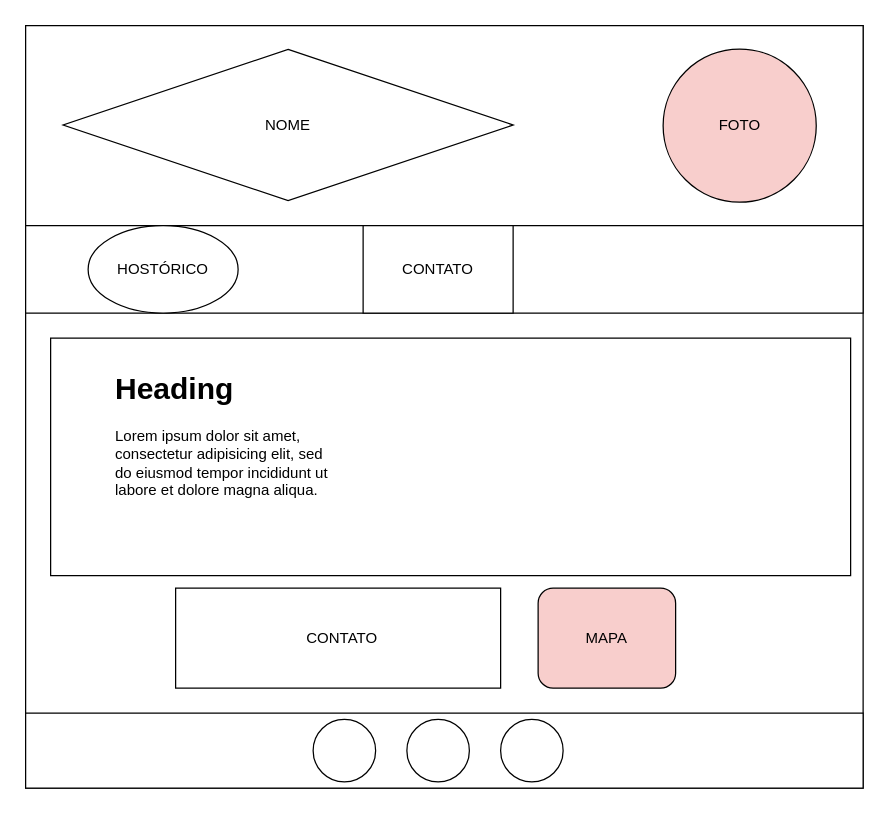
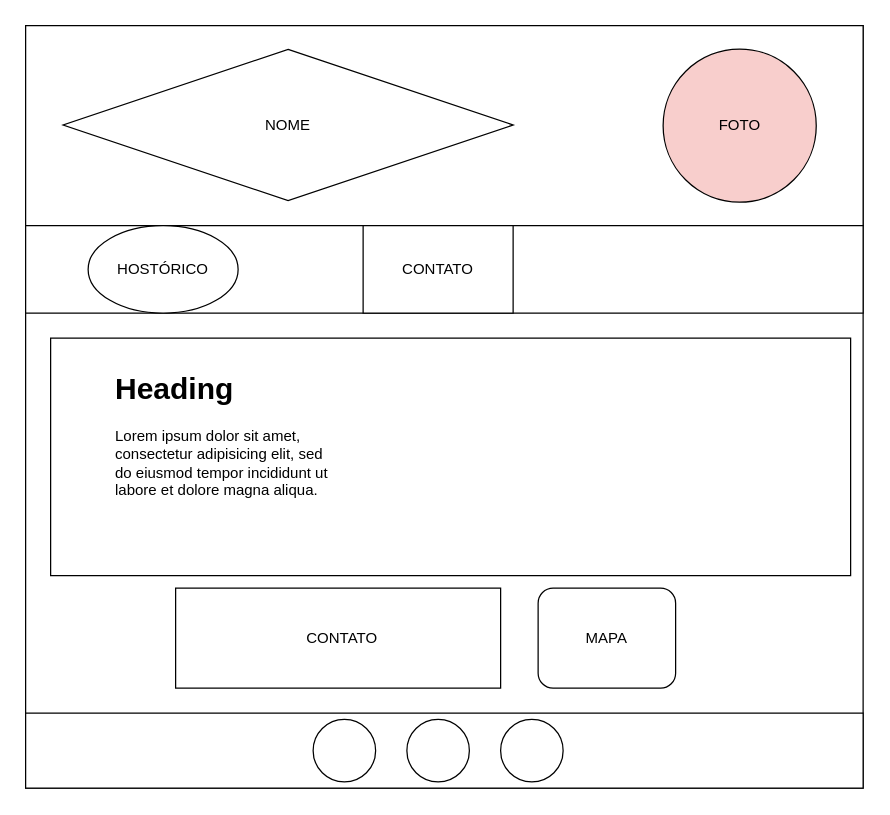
(607, 638) -> (607, 638)
